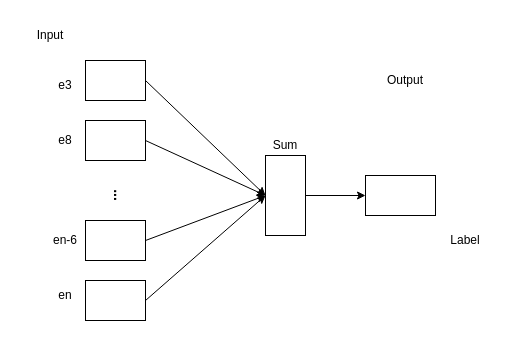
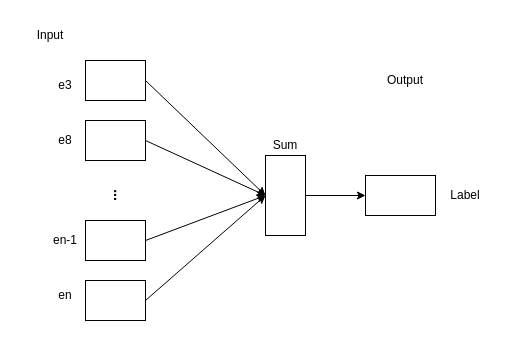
(66, 241) -> (66, 241)
(466, 241) -> (466, 196)
